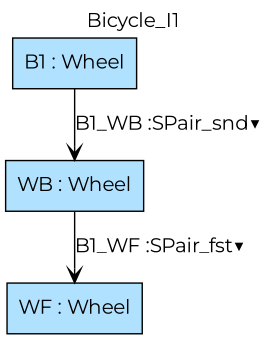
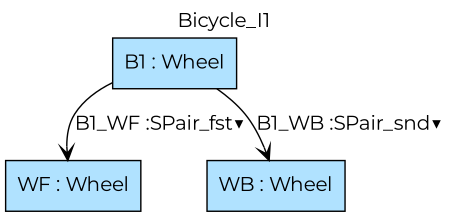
(75, 240) -> (79, 108)
